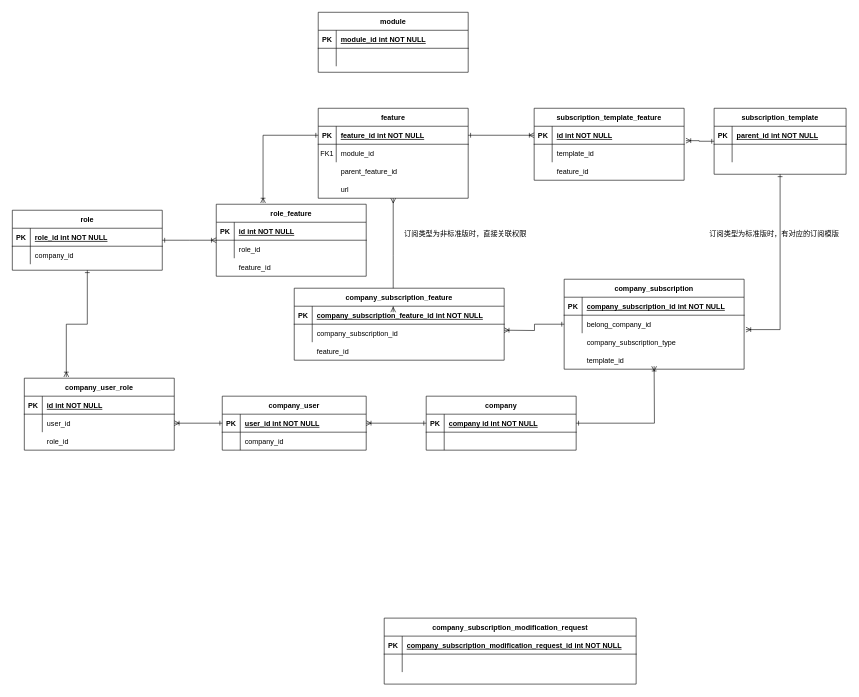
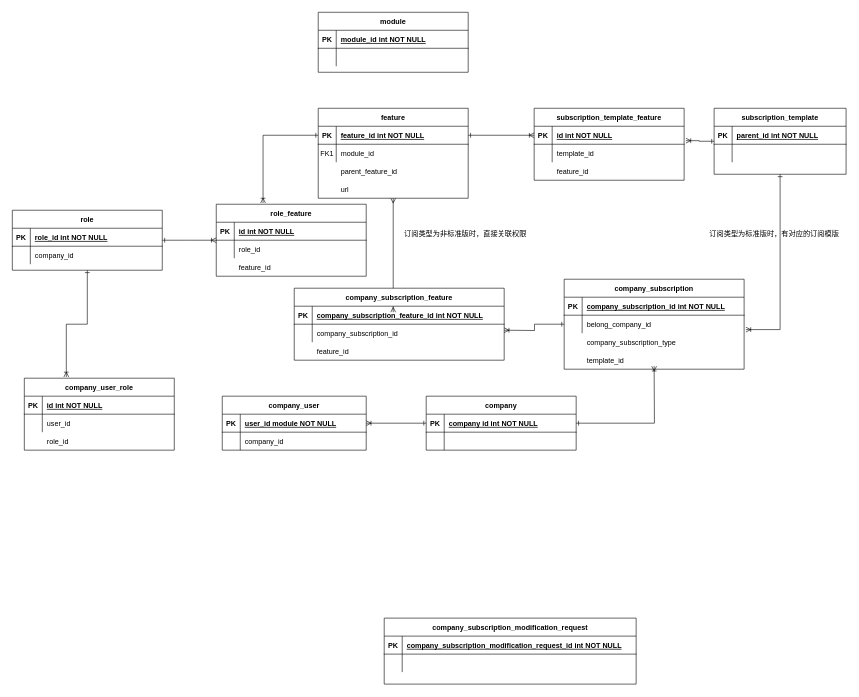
(179, 423) -> none
(281, 424) -> (287, 424)
